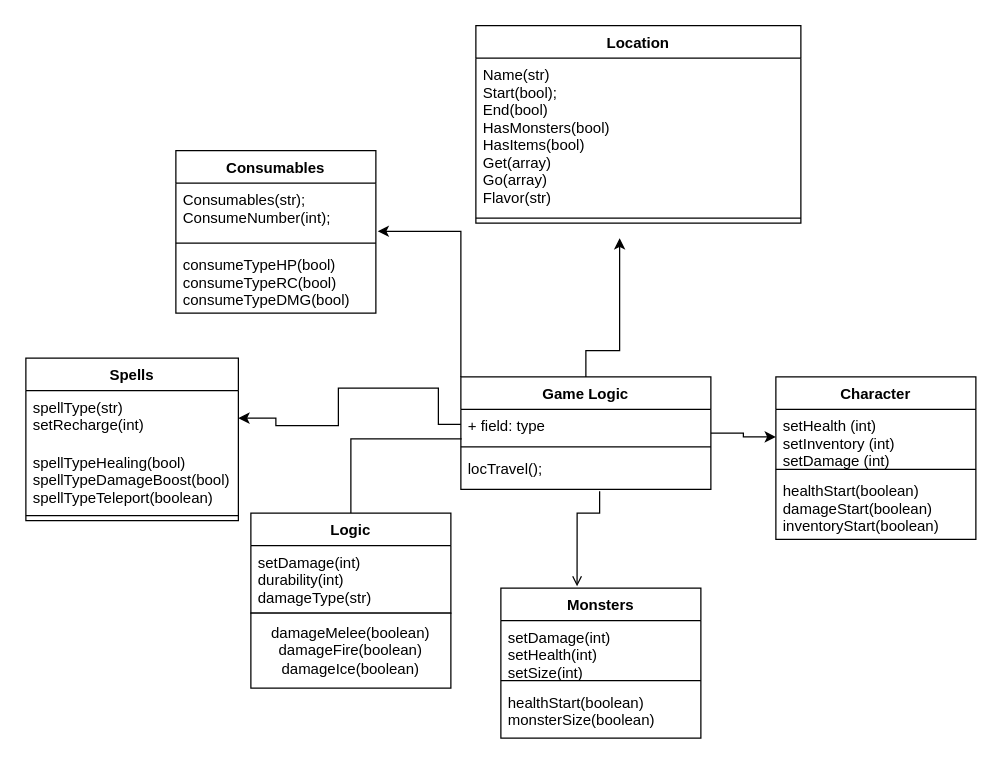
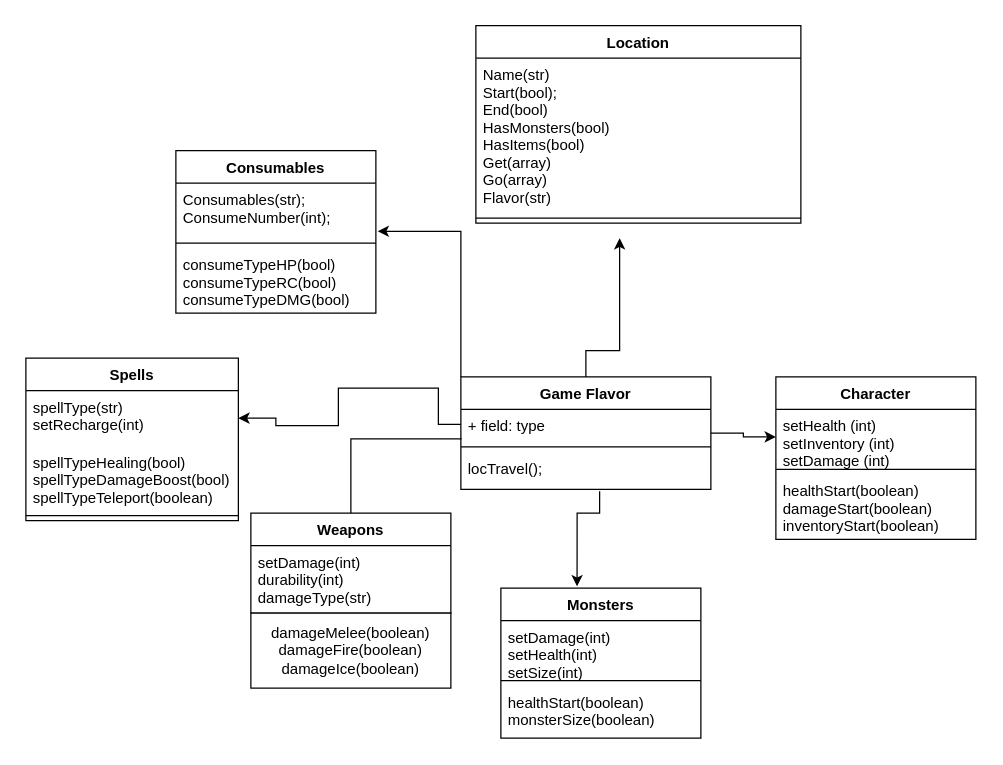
(585, 394) -> (585, 394)
(350, 530) -> (350, 530)
(577, 577) -> (577, 576)
